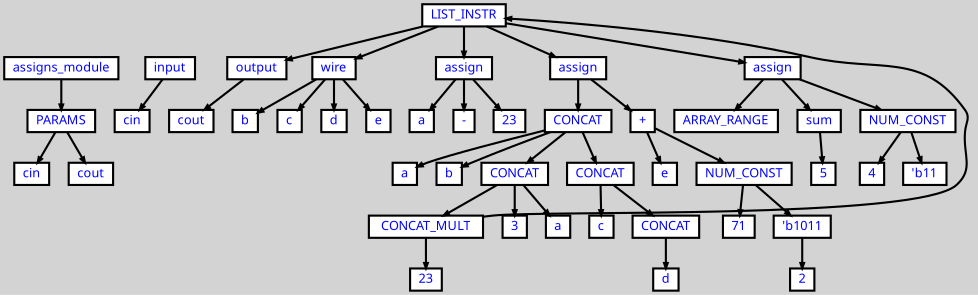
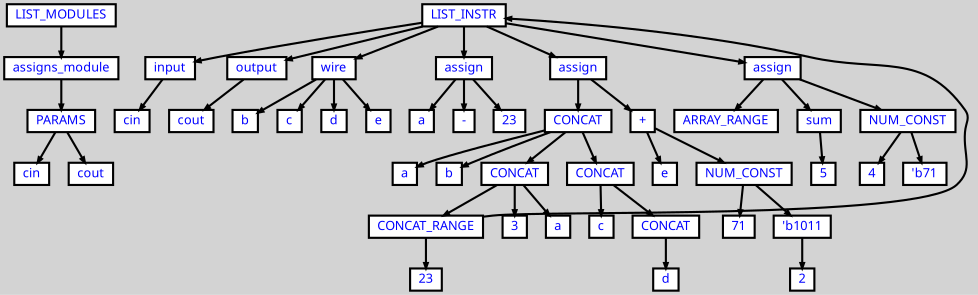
none -> (61, 15)
none -> (311, 41)
(925, 174) -> (925, 174)
(426, 227) -> (426, 227)
